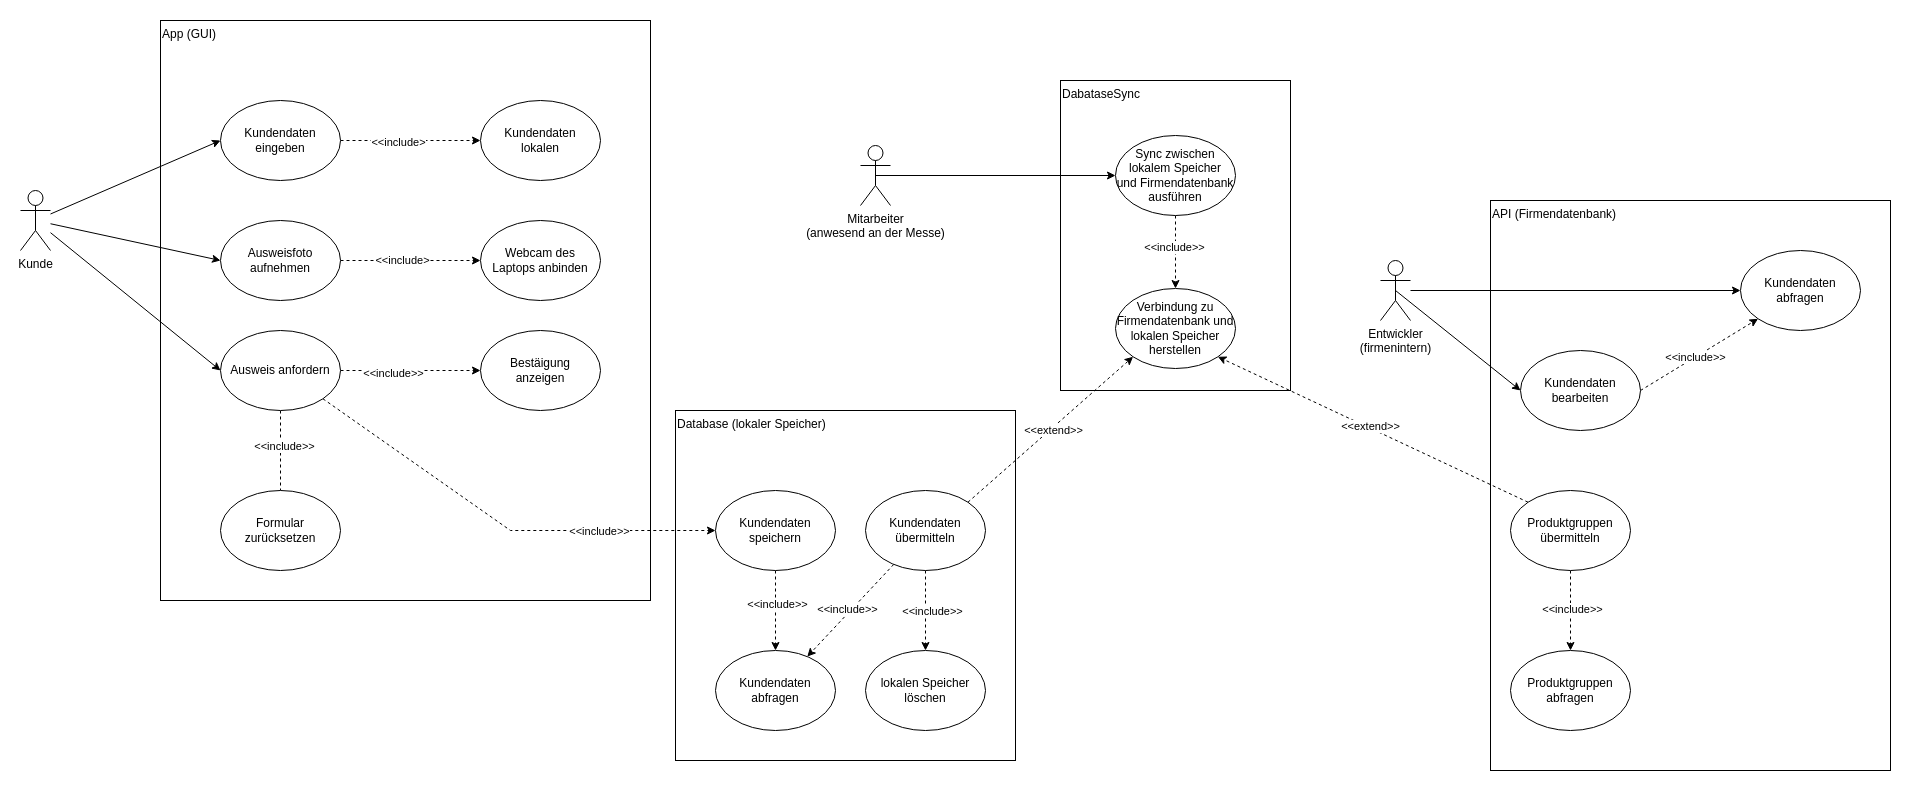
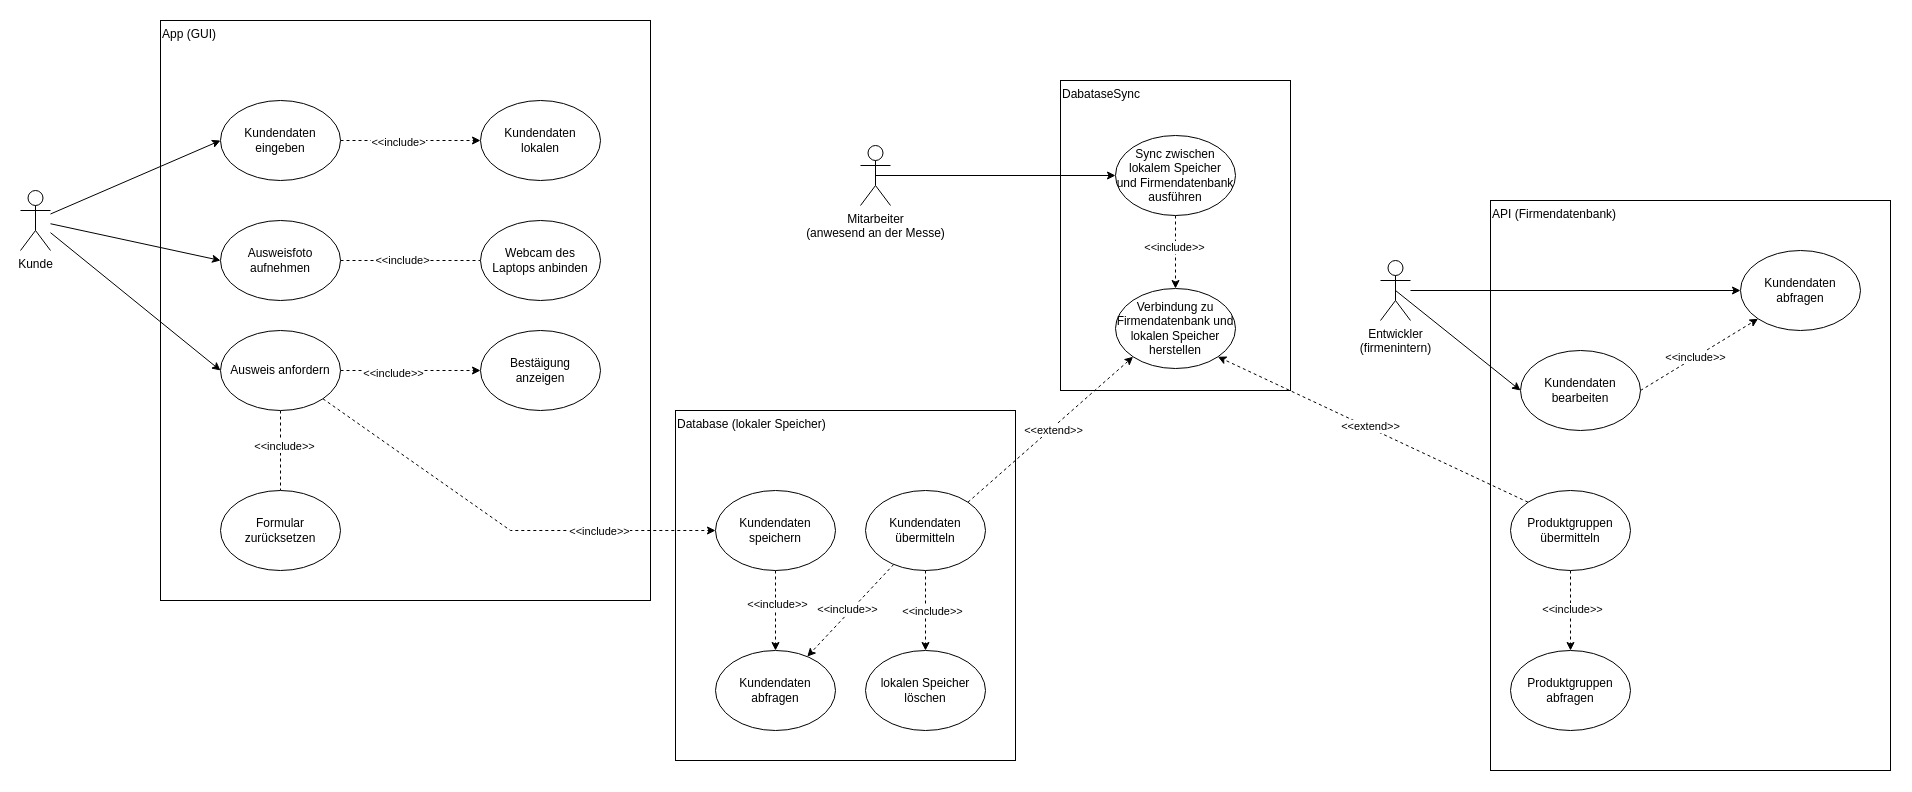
(472, 261) -> (475, 261)
